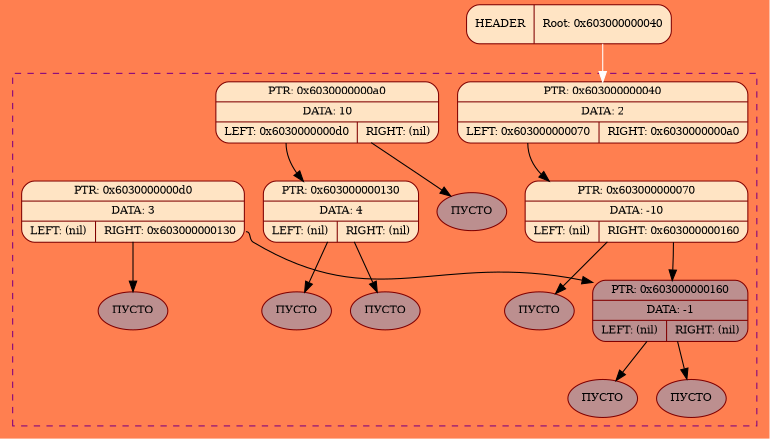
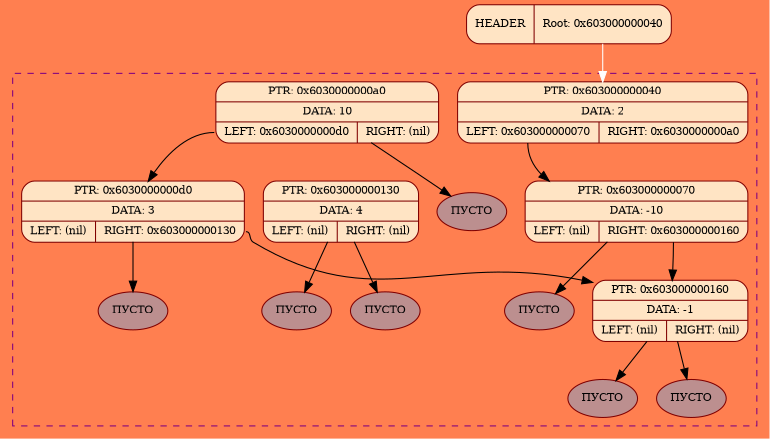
(289, 159) -> (180, 145)
(670, 311) -> (670, 311)
